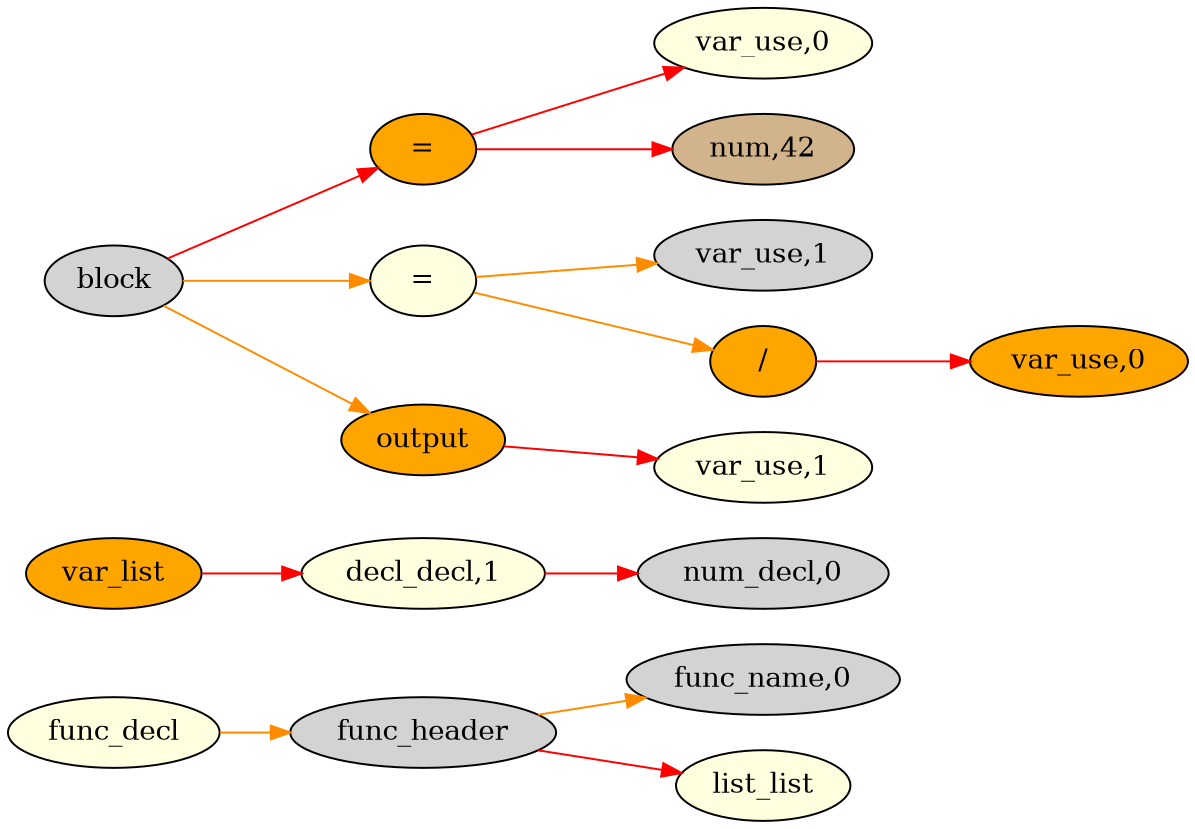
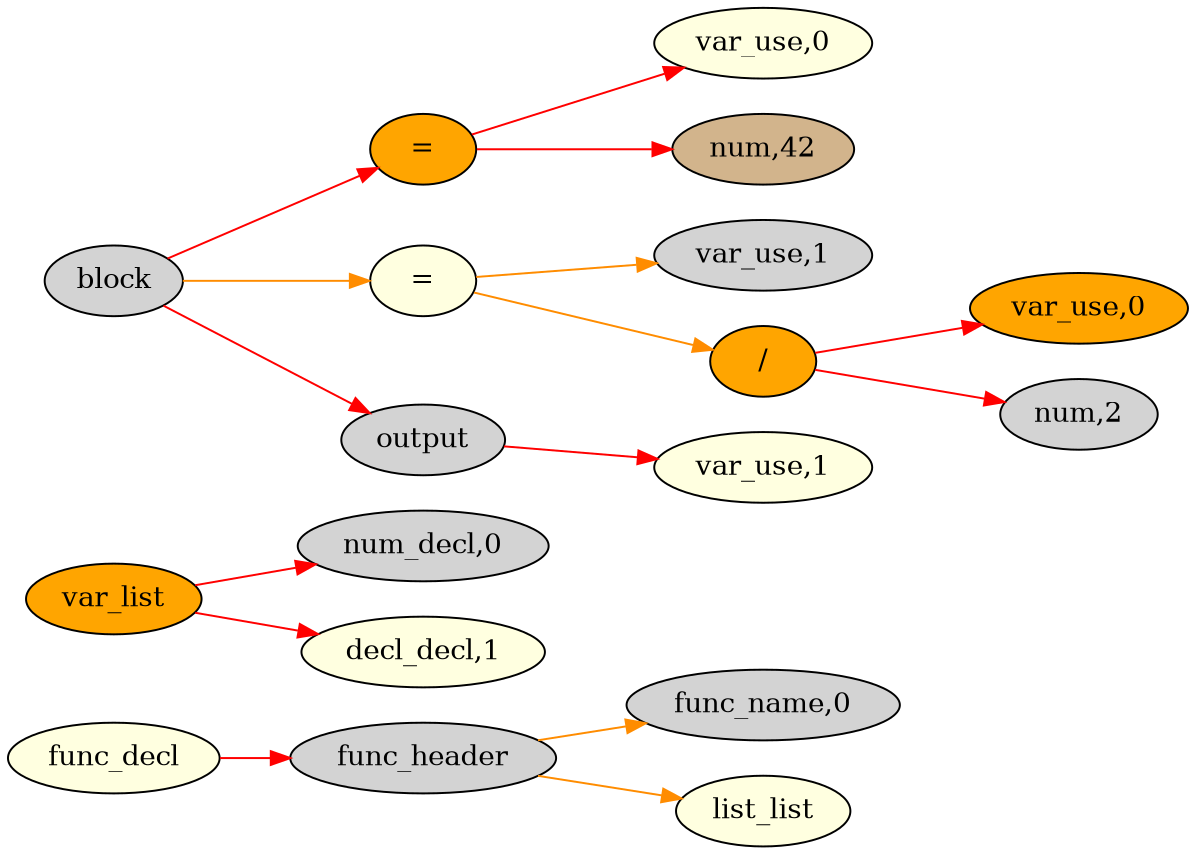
(258, 355) -> (258, 355)
none -> (1079, 414)
(423, 440) -> (423, 440)
(581, 573) -> (246, 576)
(245, 733) -> (245, 758)
(600, 760) -> (600, 786)
